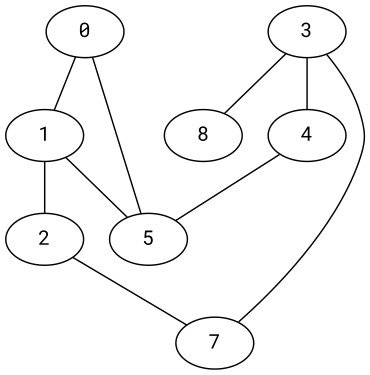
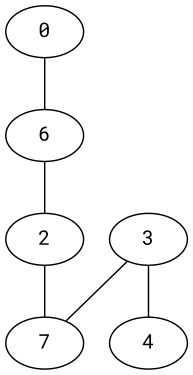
(45, 136) -> (45, 136)
(203, 136) -> none
(148, 239) -> none
